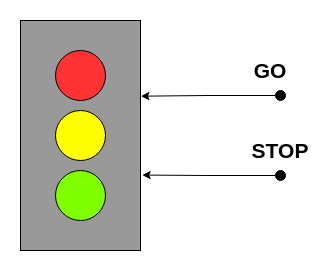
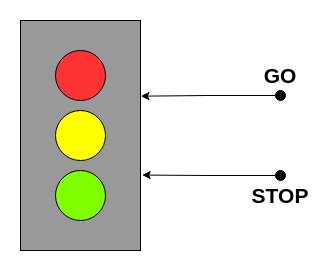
(271, 71) -> (281, 76)
(281, 151) -> (281, 196)
